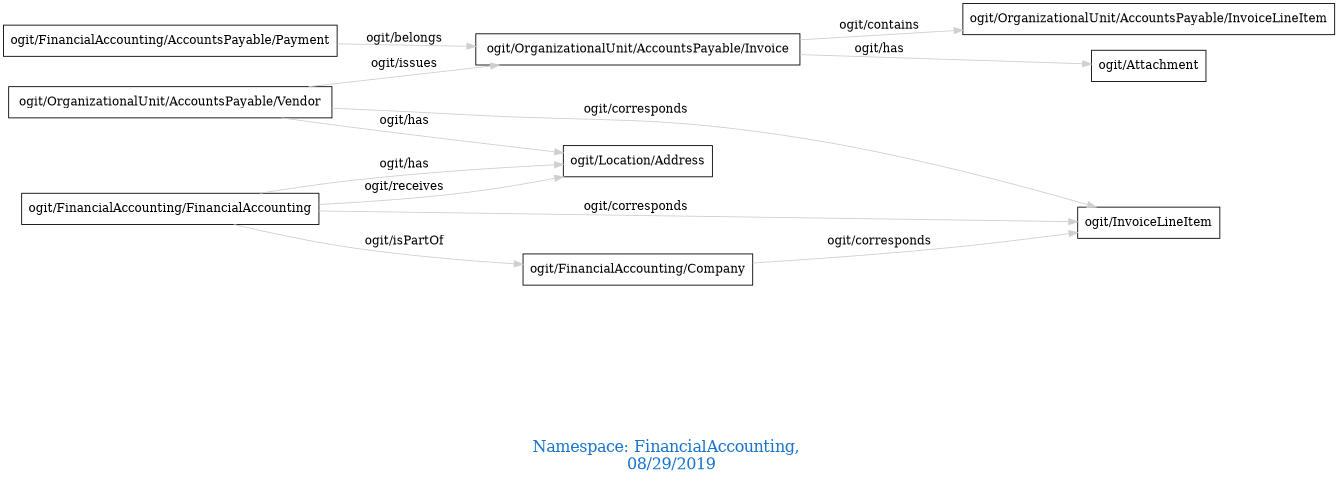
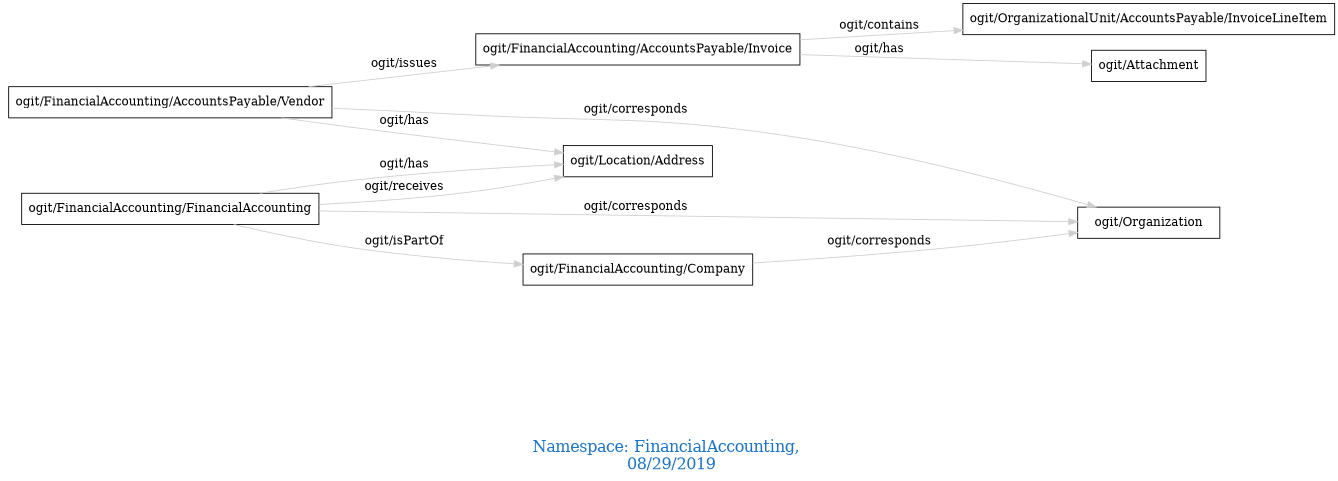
(170, 41) -> none
(638, 49) -> (638, 49)
(170, 102) -> (170, 102)
(1149, 223) -> (1149, 223)
